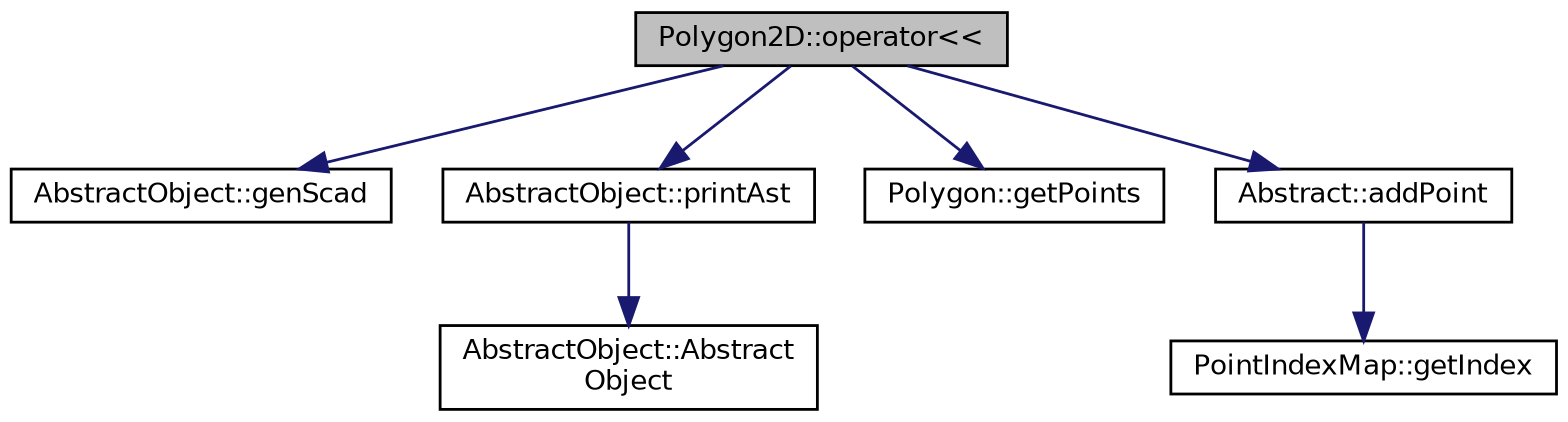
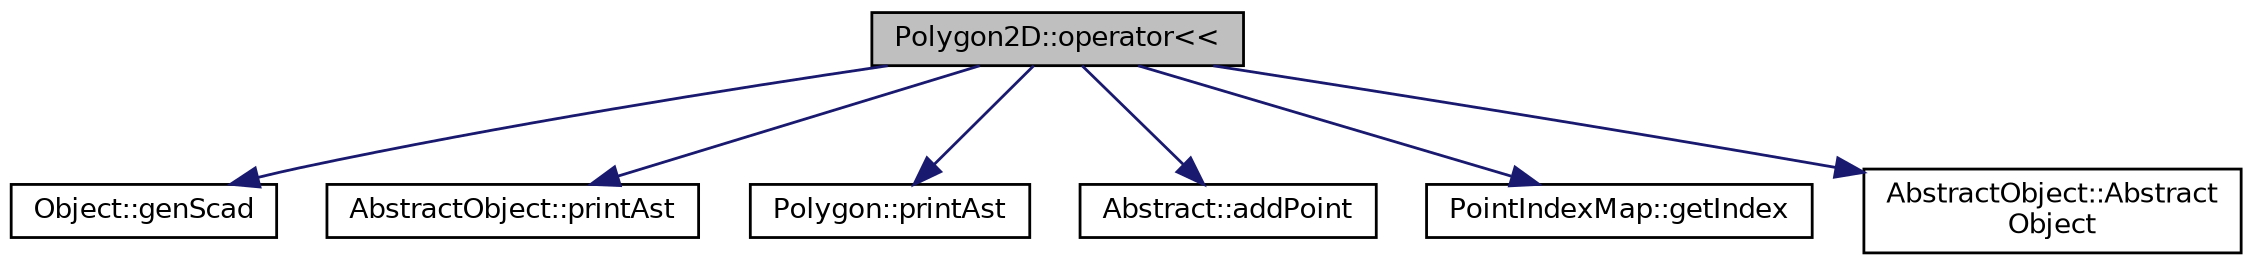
(201, 196) -> (144, 211)
(1014, 196) -> (890, 211)
(629, 260) -> (1525, 115)
(1364, 267) -> (1325, 121)
